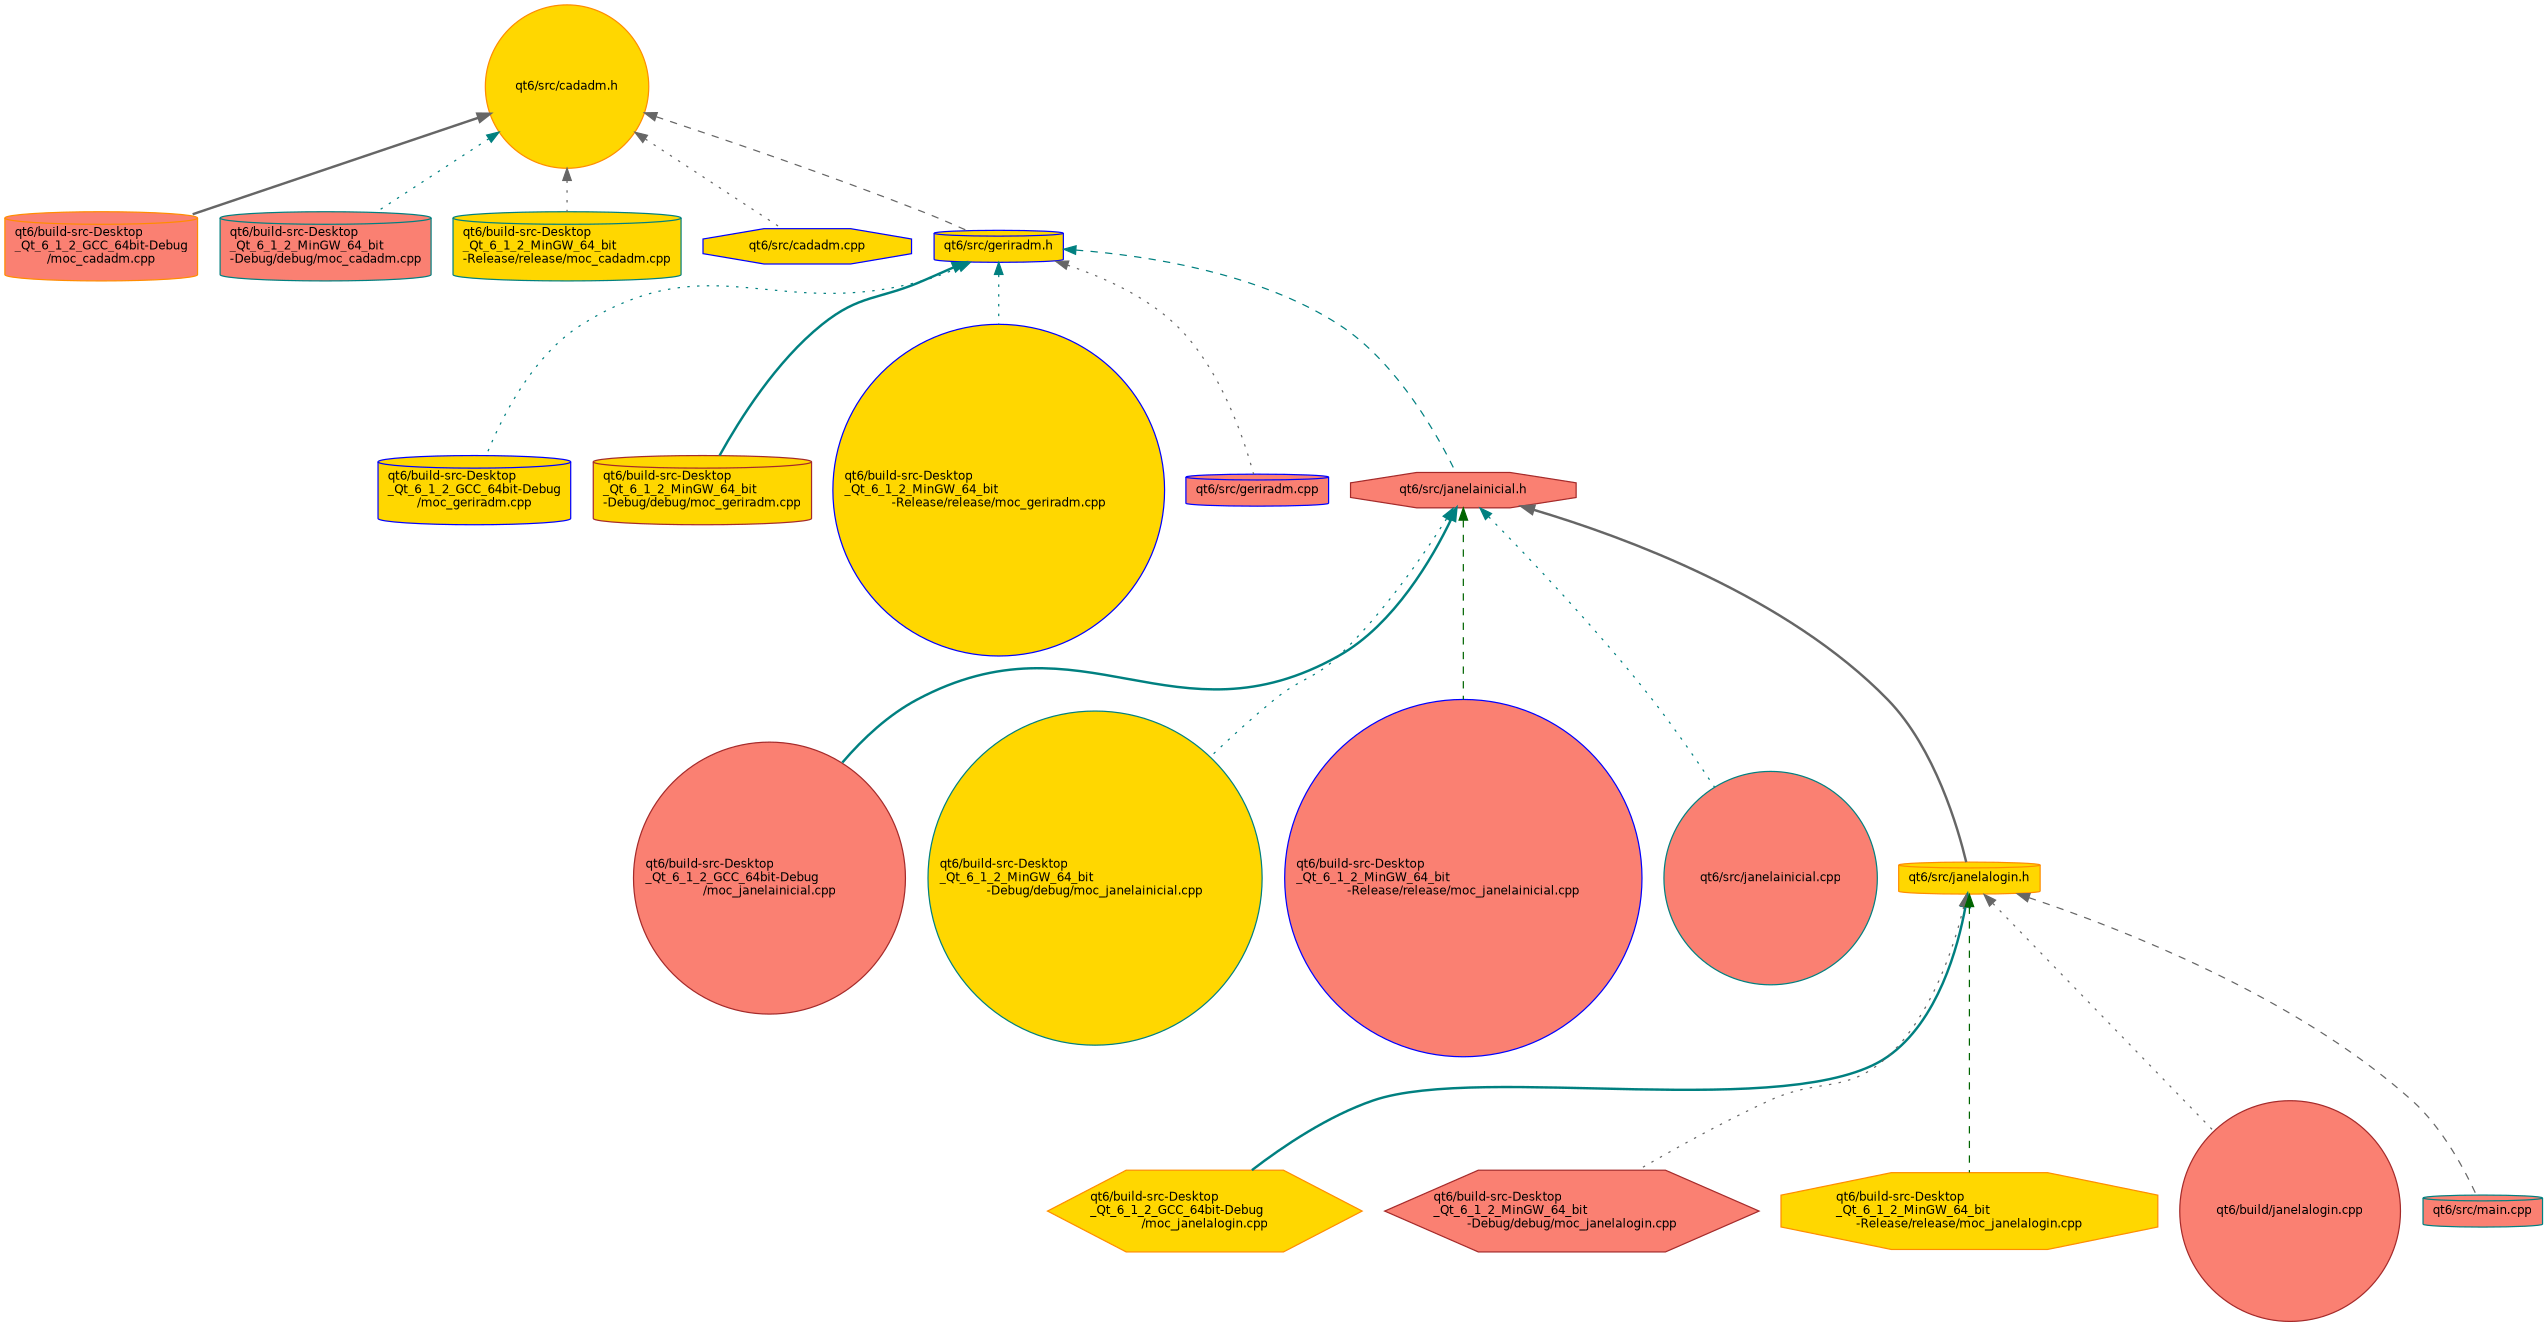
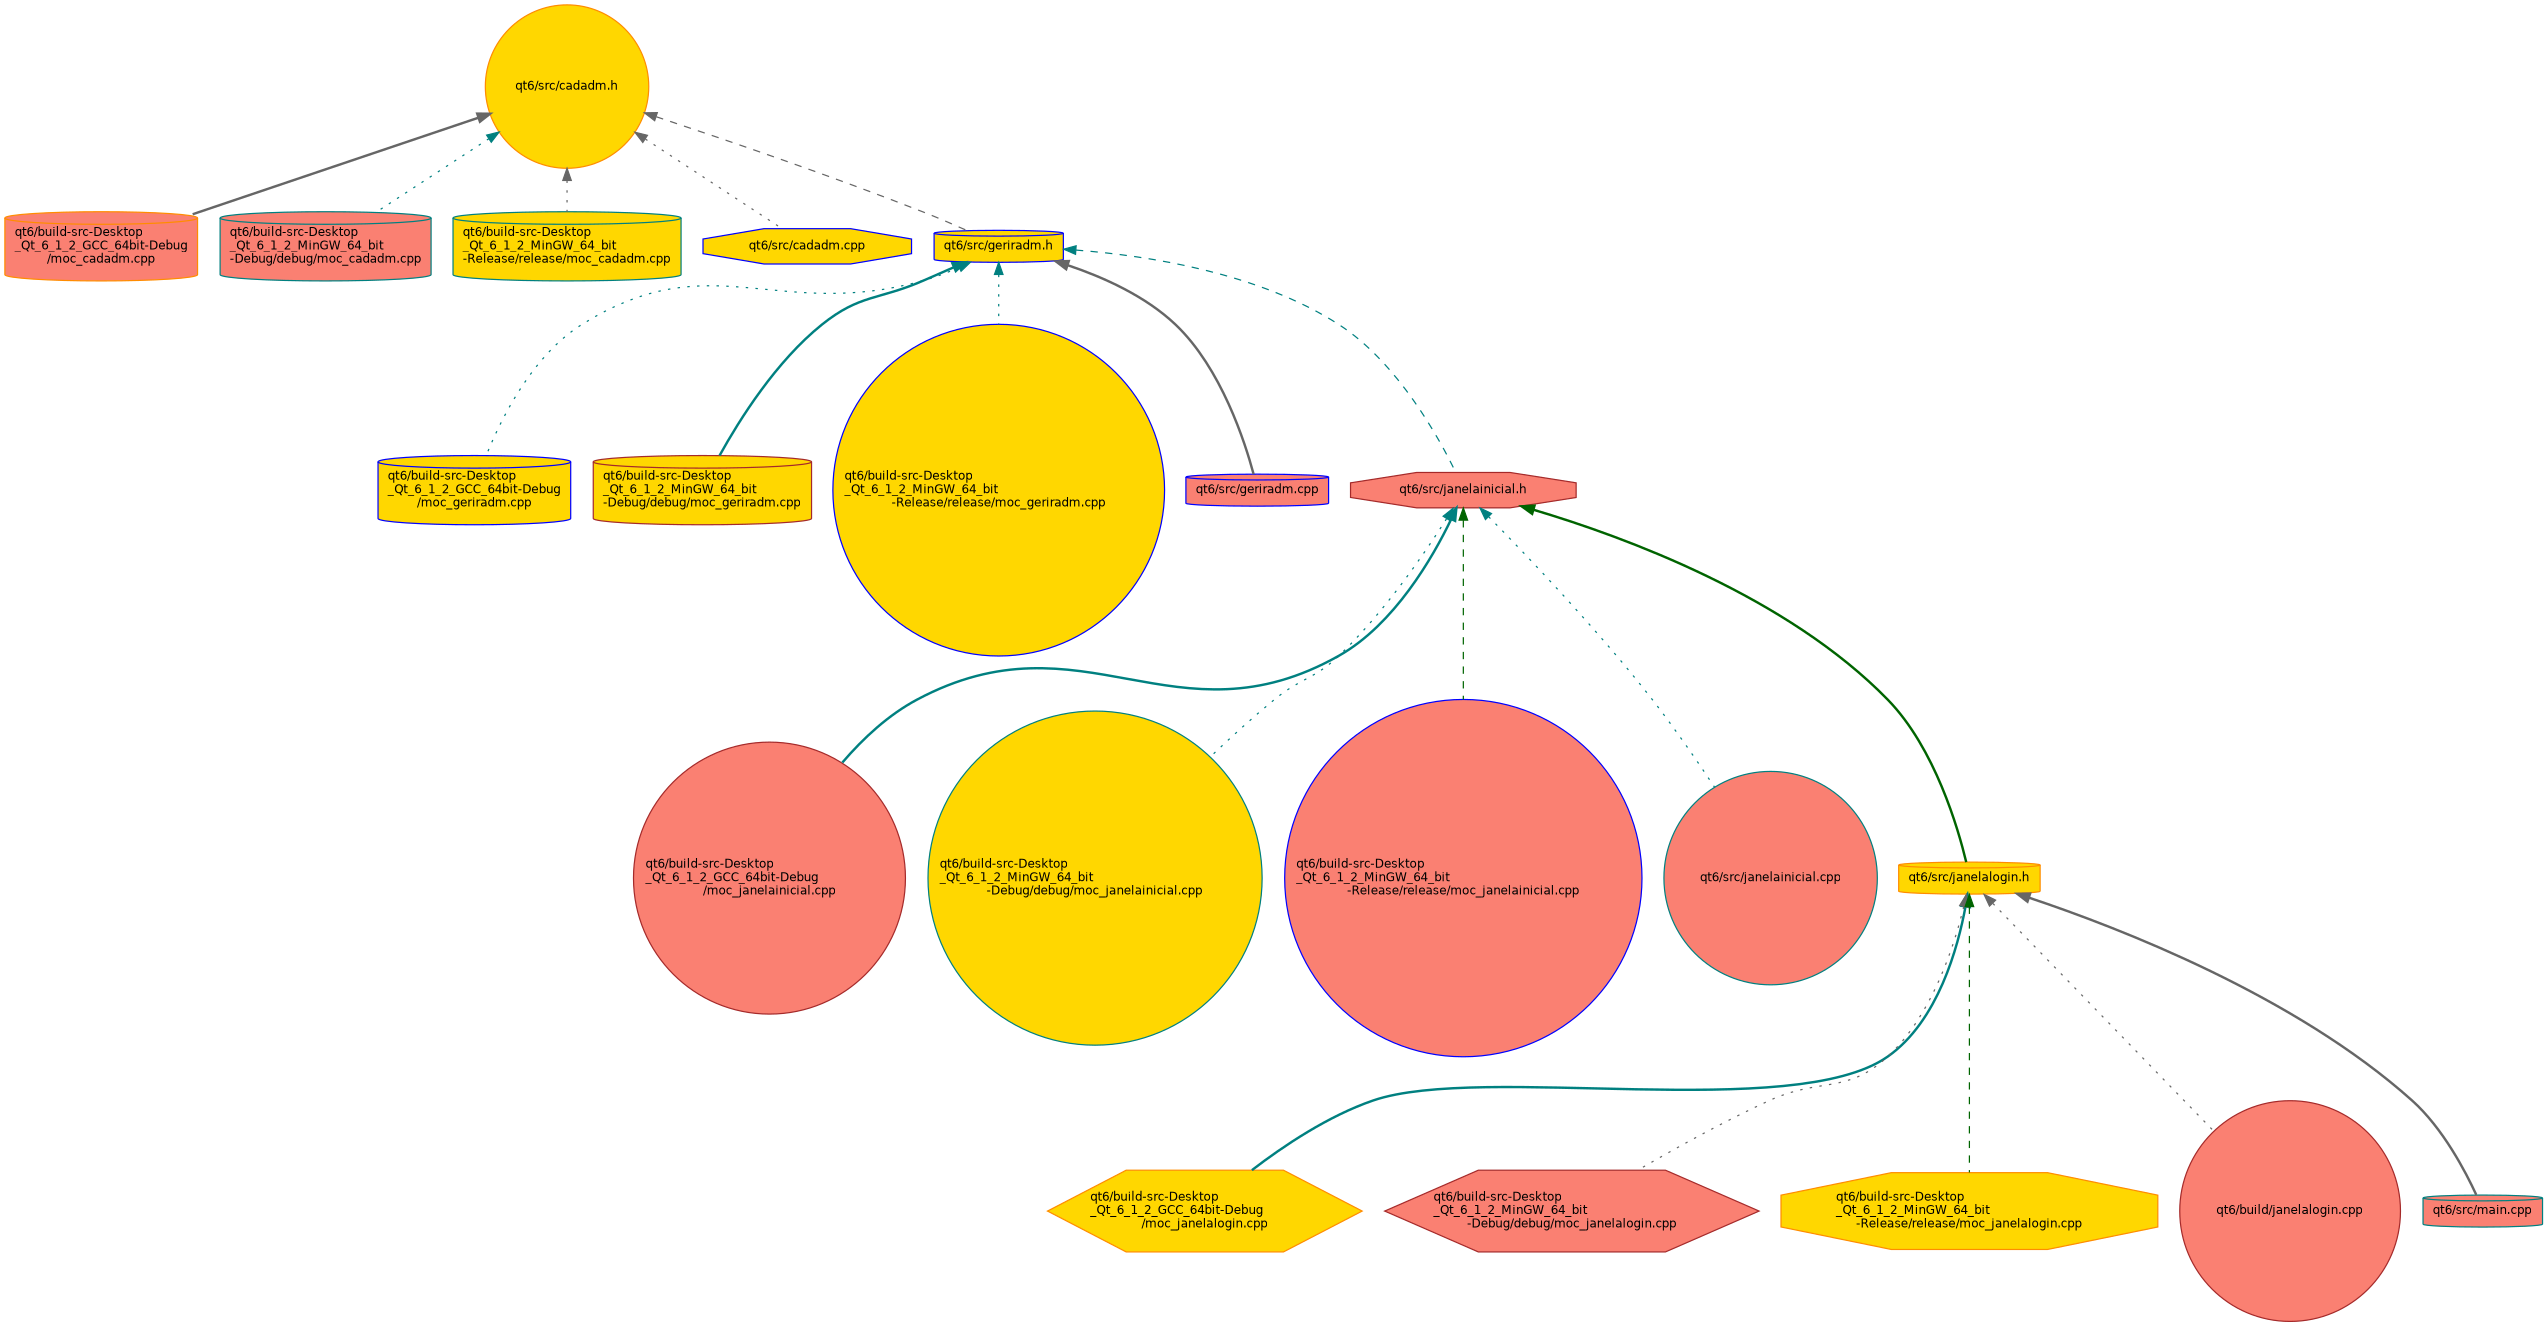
(1191, 342) -> (1191, 342)
(1801, 629) -> (1801, 629)
(2281, 1008) -> (2281, 1008)
